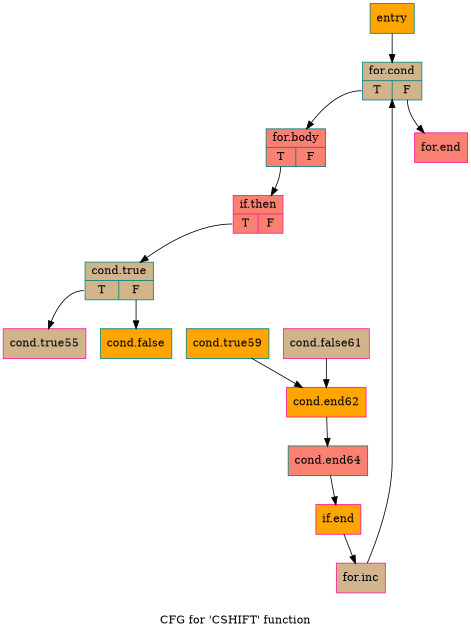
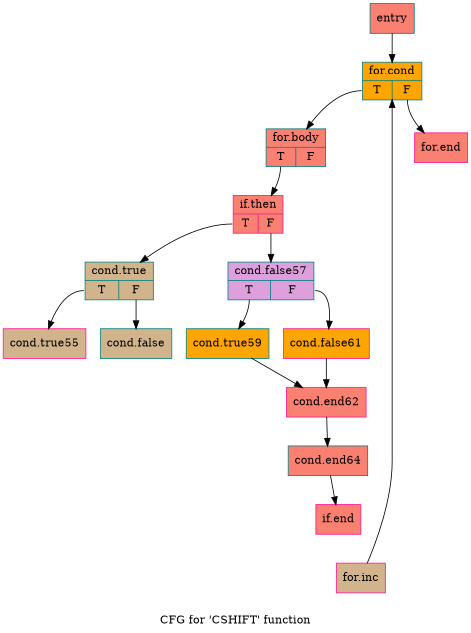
(392, 18) -> (392, 18)
(392, 81) -> (392, 81)
none -> (271, 281)
(136, 344) -> (136, 344)
(326, 344) -> (326, 344)
(326, 402) -> (326, 402)
(338, 519) -> (338, 519)
(348, 545) -> none
